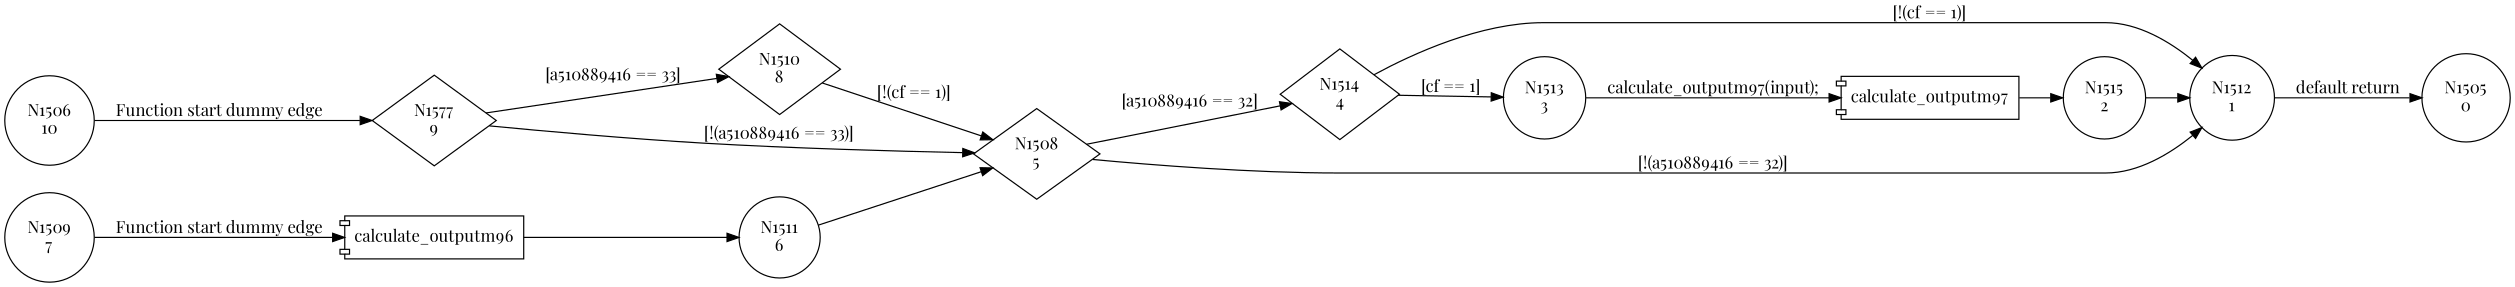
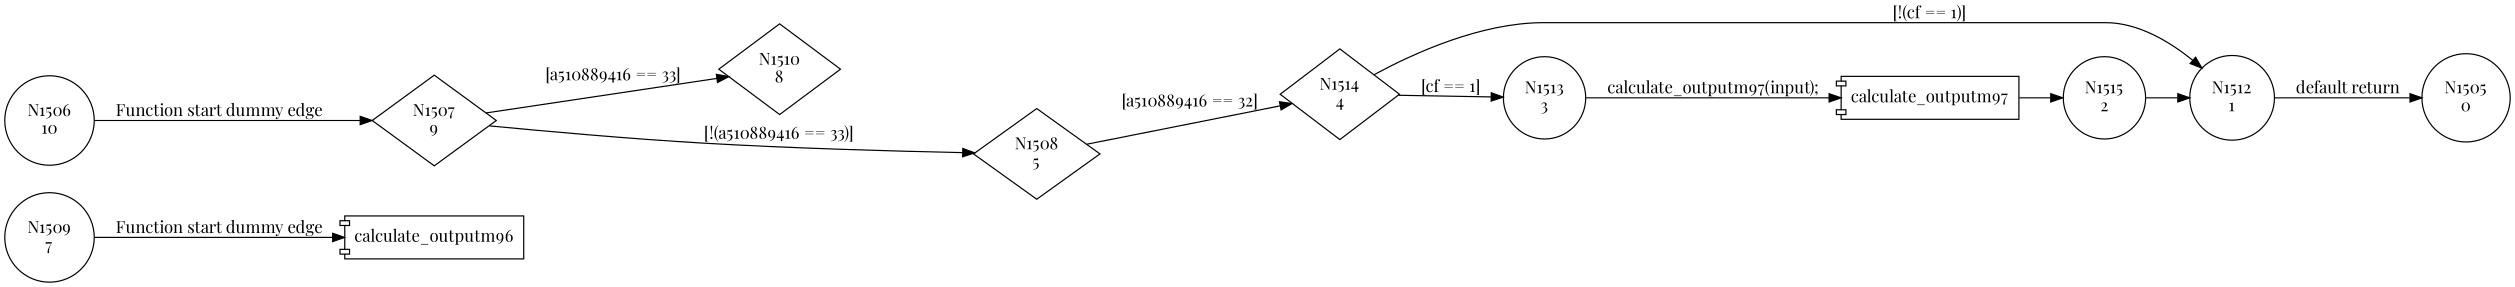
(902, 109) -> none
(434, 120) -> (434, 120)
(1647, 173) -> none
(780, 237) -> none
